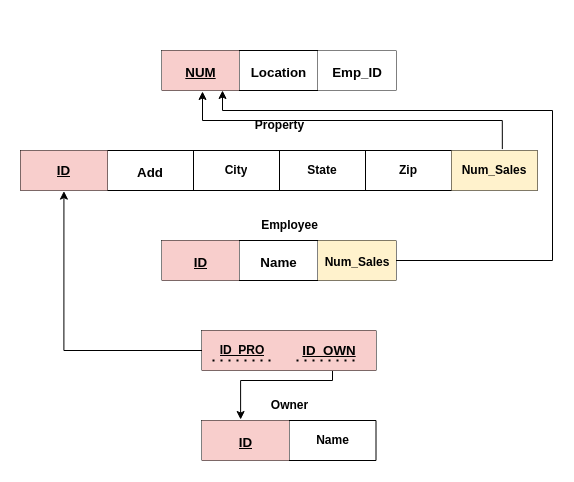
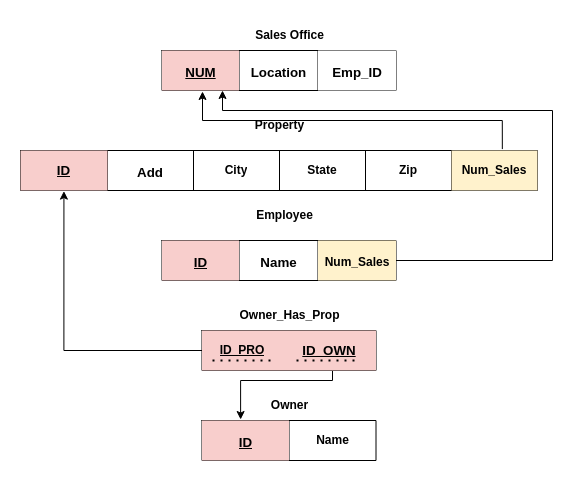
none -> (289, 36)
(289, 226) -> (284, 216)
none -> (289, 316)
